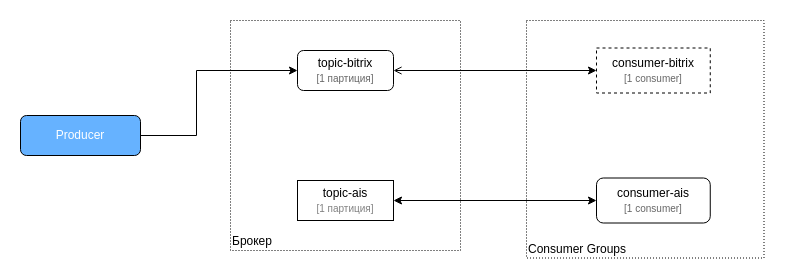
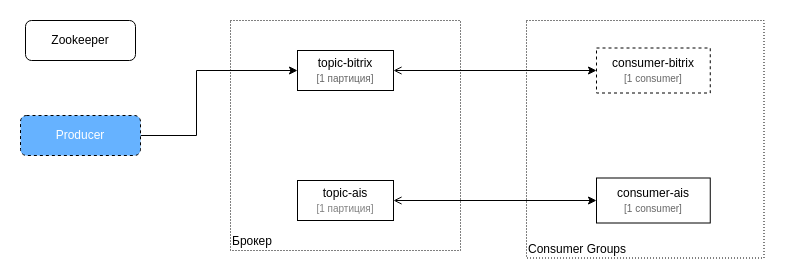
none -> (81, 41)
(346, 71) -> (346, 71)
(81, 136) -> (81, 136)
(401, 201) -> (399, 201)
(653, 201) -> (653, 201)
